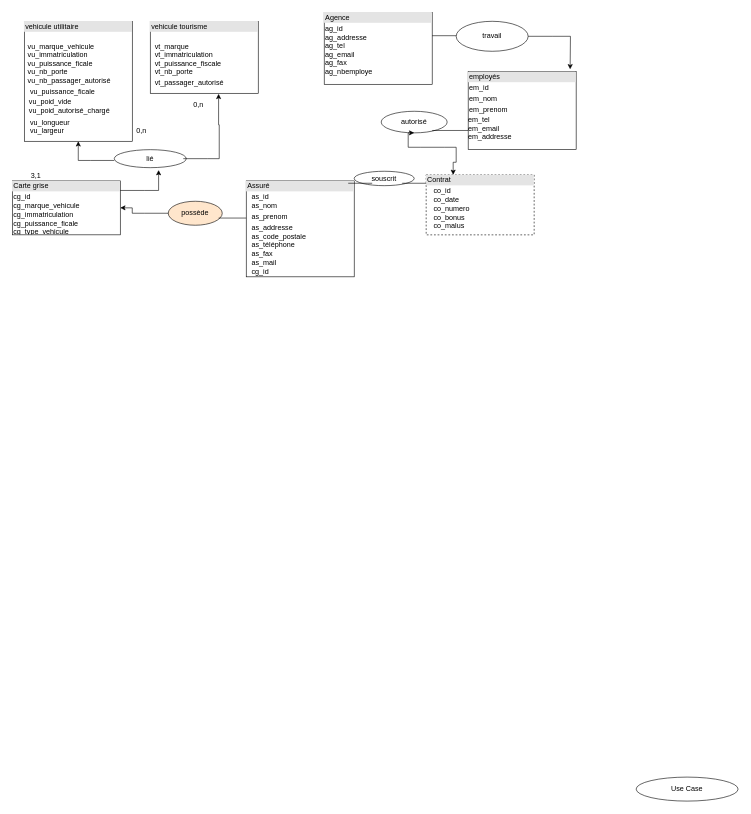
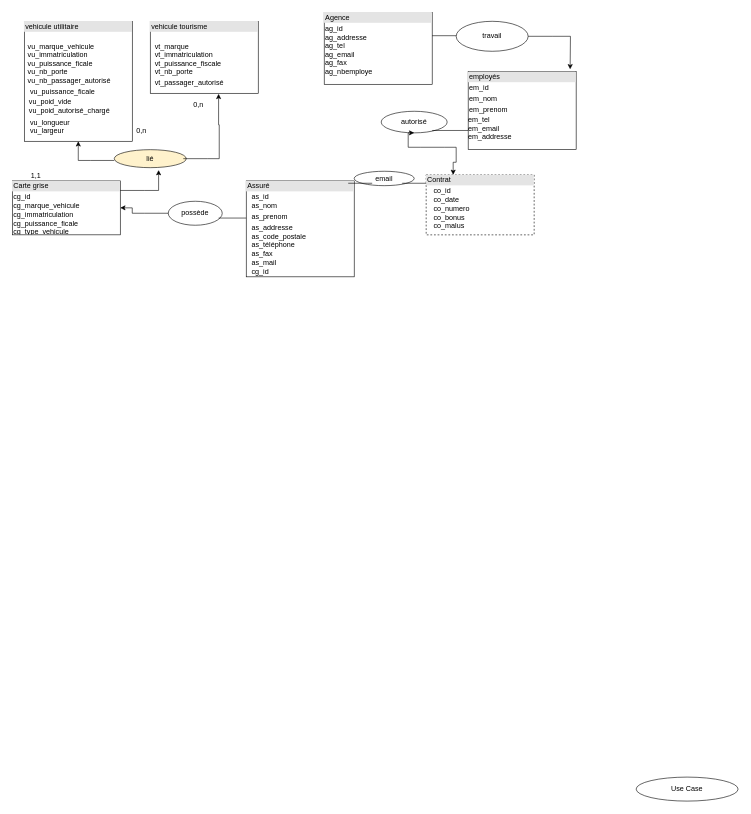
(150, 159) -> (150, 159)
(36, 176) -> (36, 176)
(384, 179) -> (384, 179)
(195, 213) -> (195, 213)
